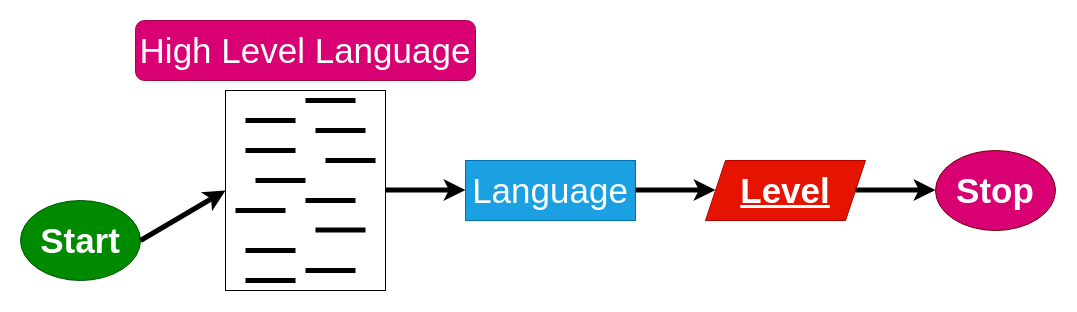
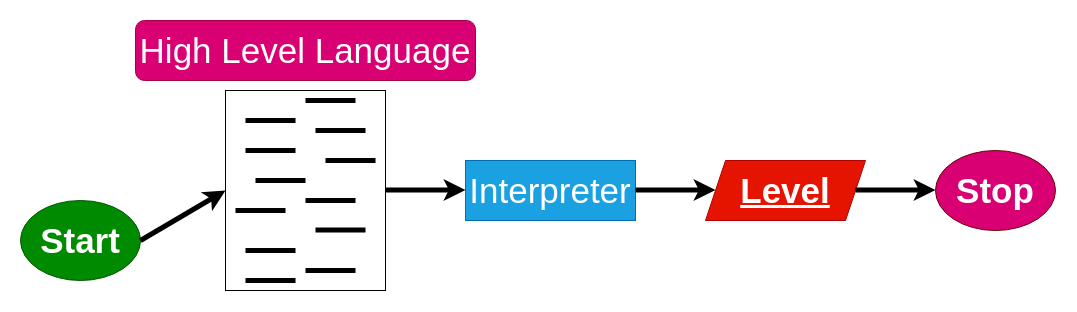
(551, 191) -> (551, 191)
